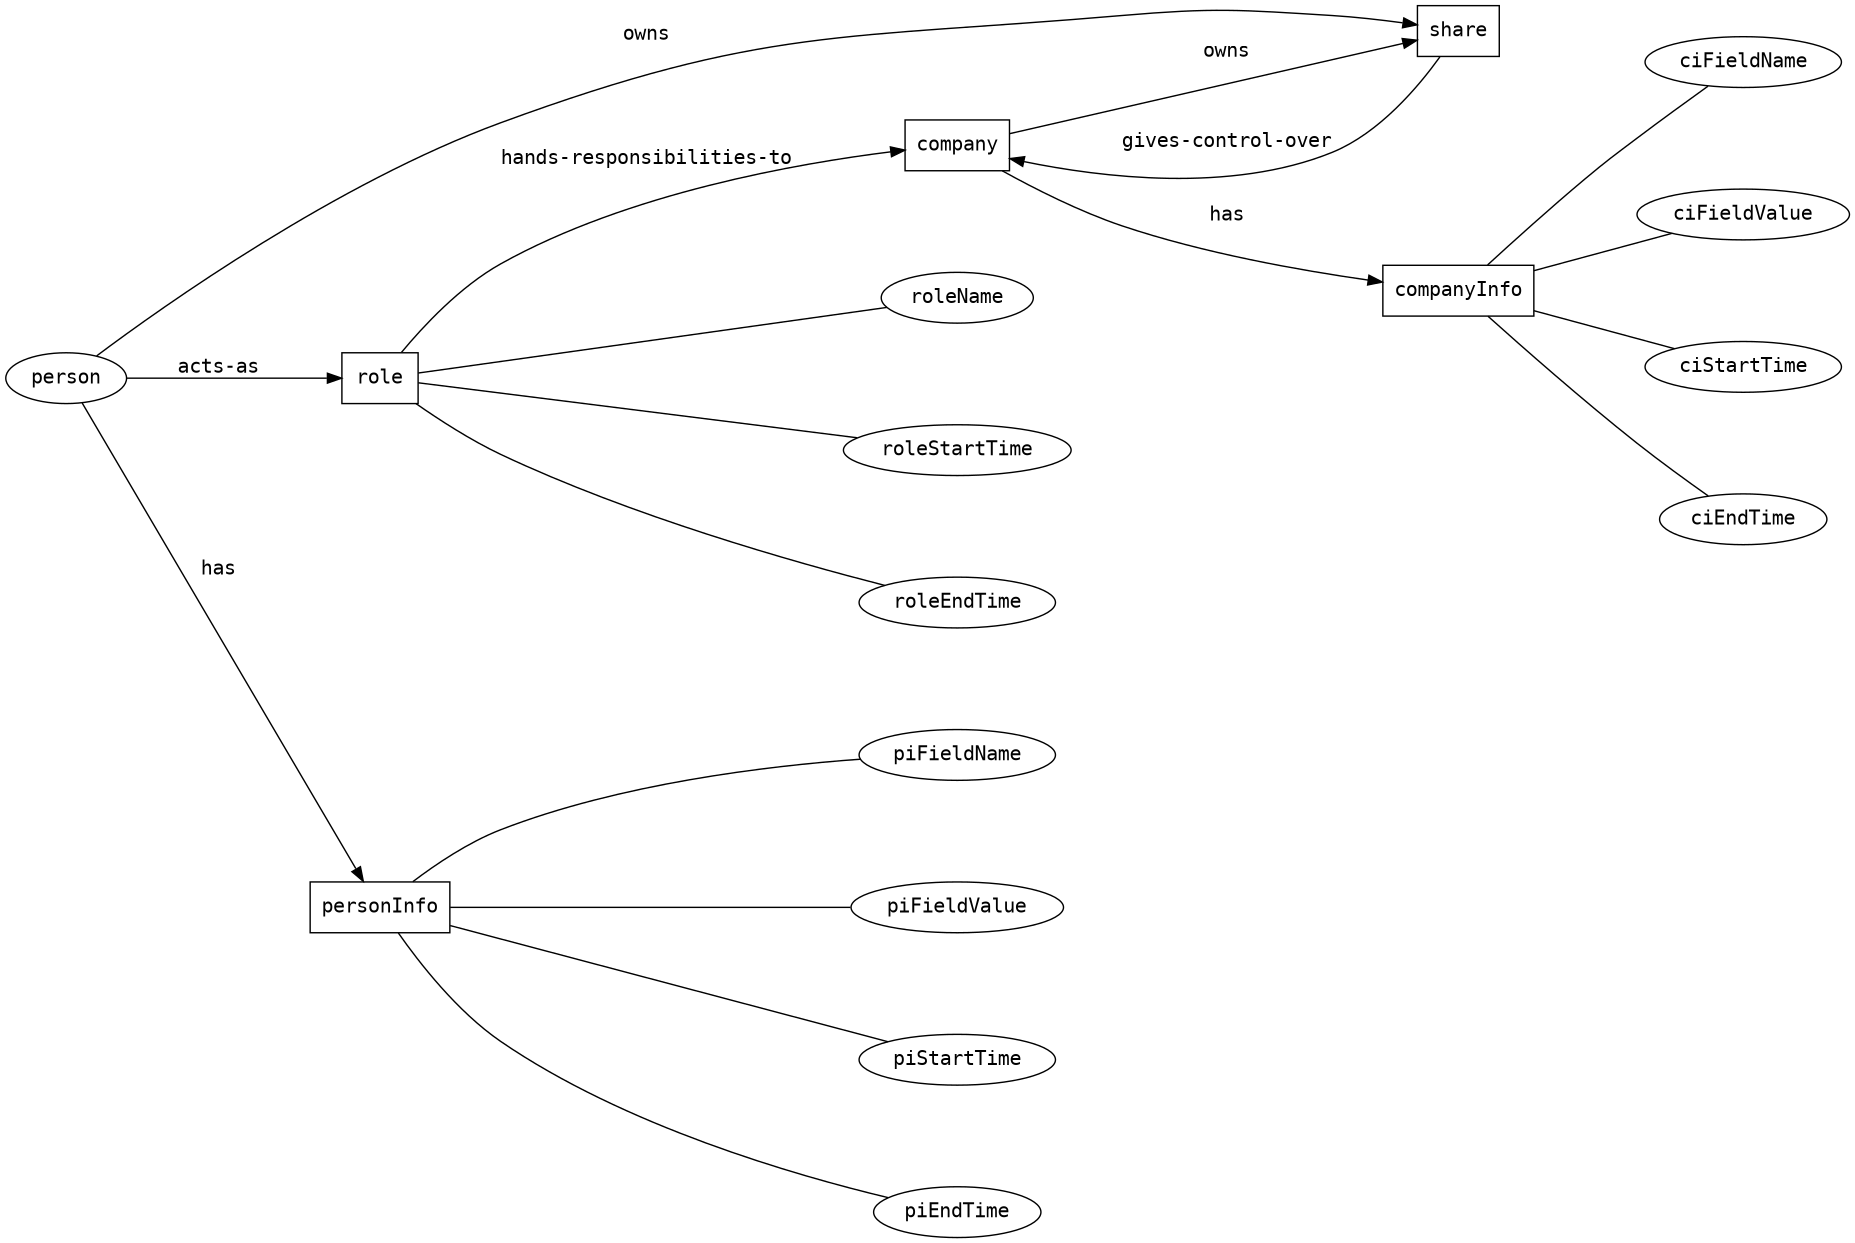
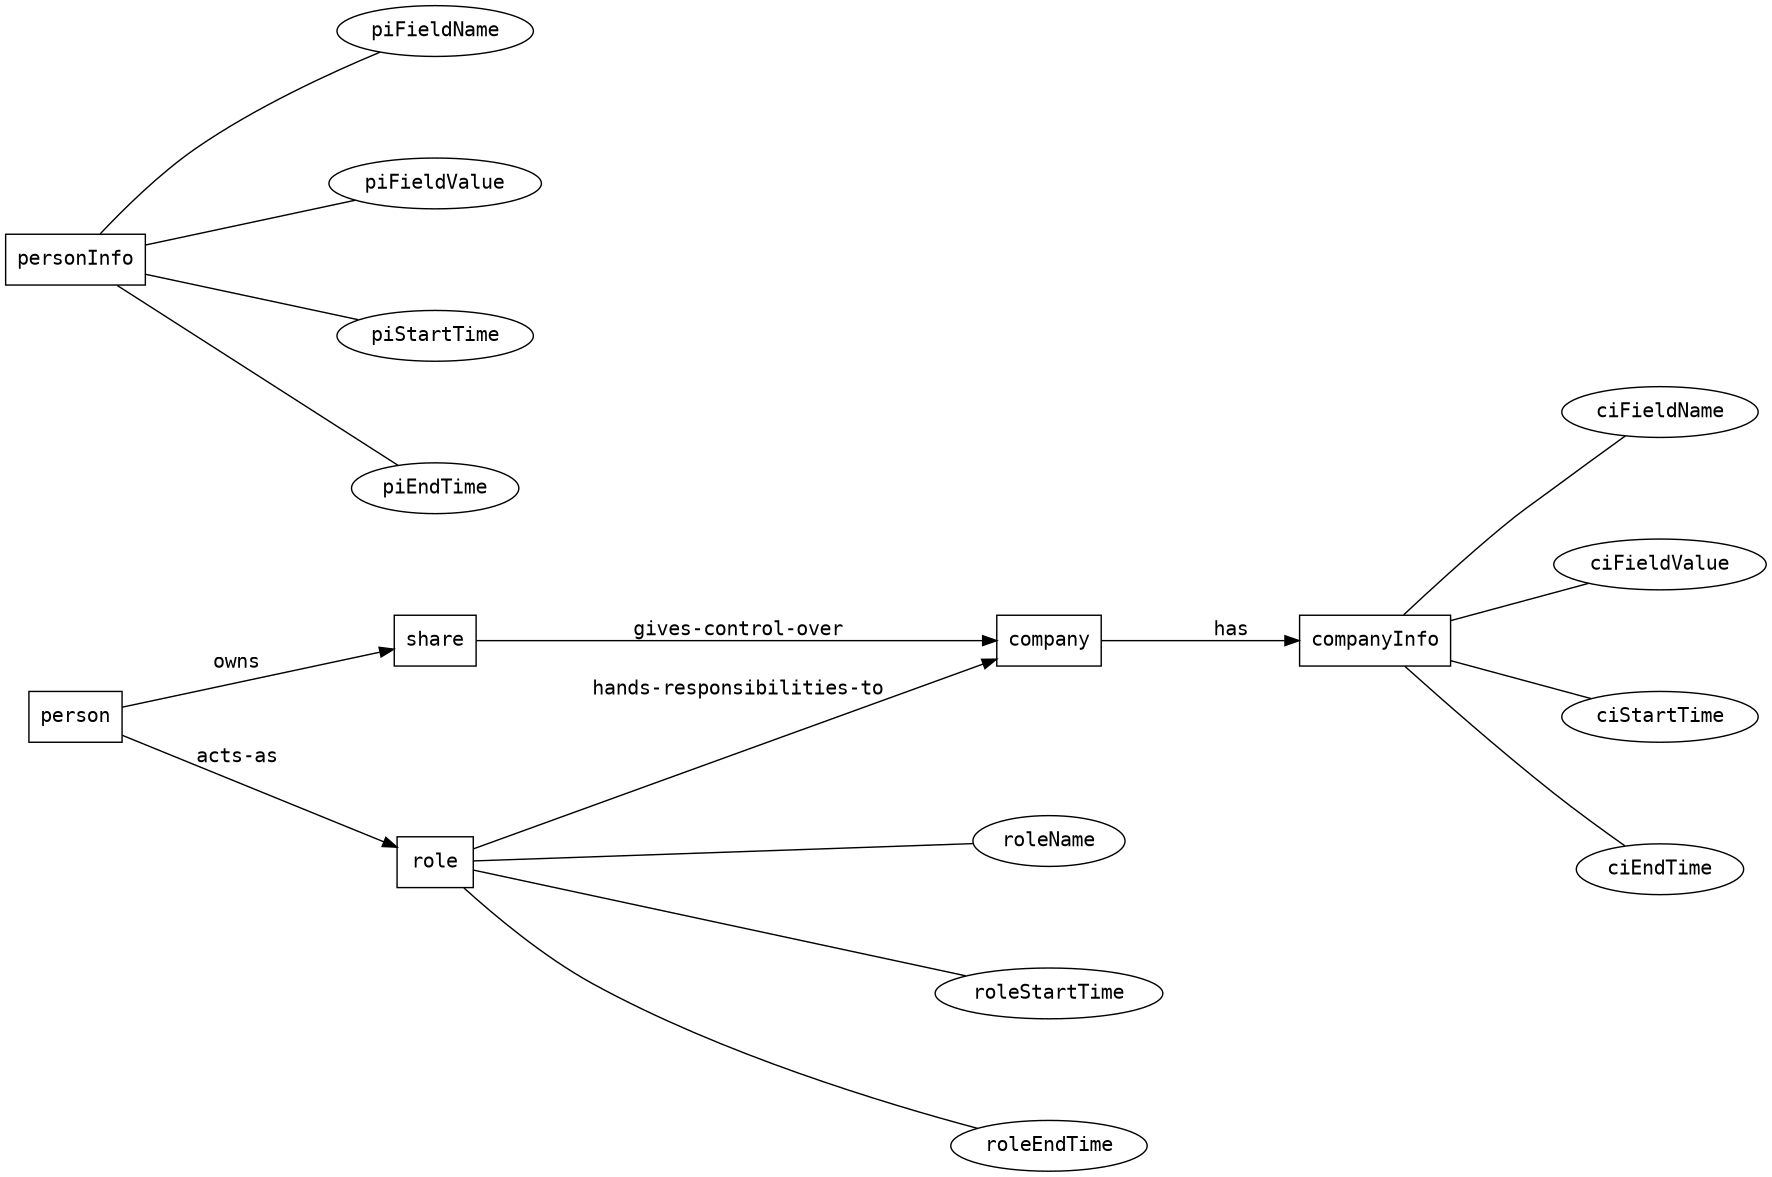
(1206, 89) -> none
(66, 378) -> (75, 717)
(219, 636) -> none
